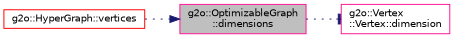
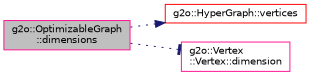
(157, 19) -> (143, 26)
